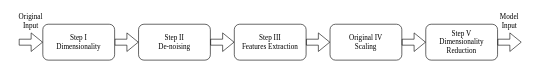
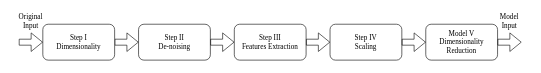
(366, 42) -> (366, 42)
(462, 42) -> (462, 42)
